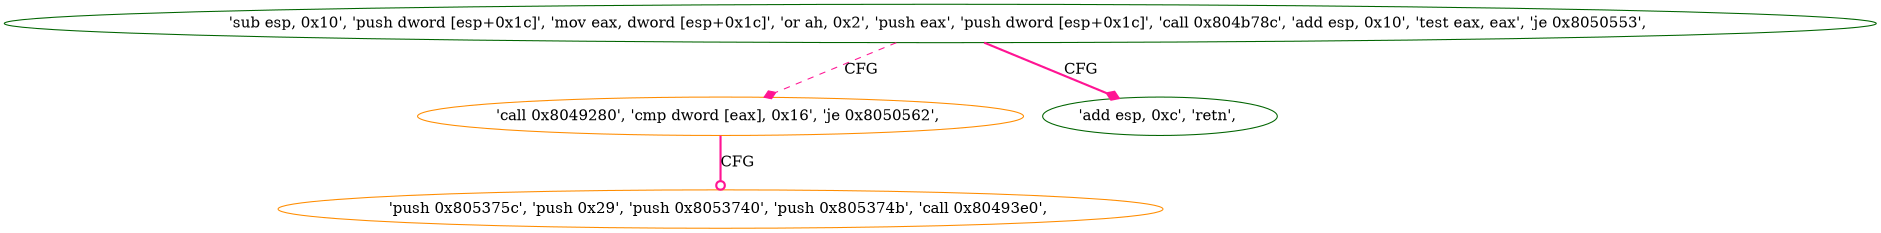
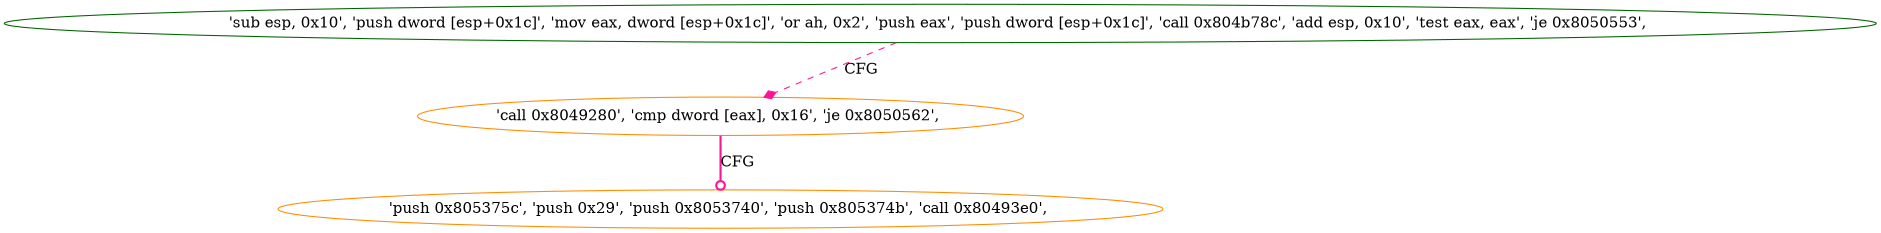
(1160, 116) -> none
